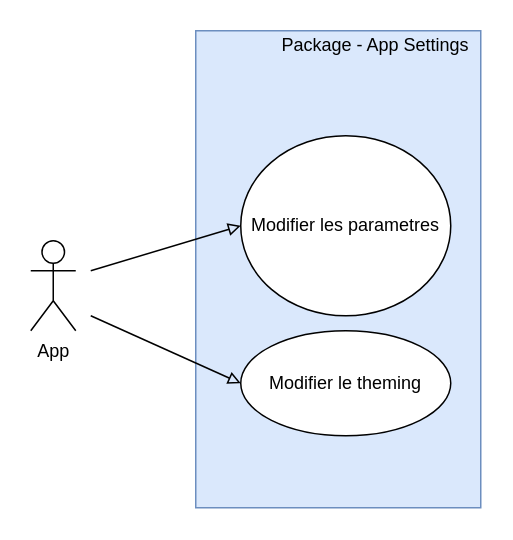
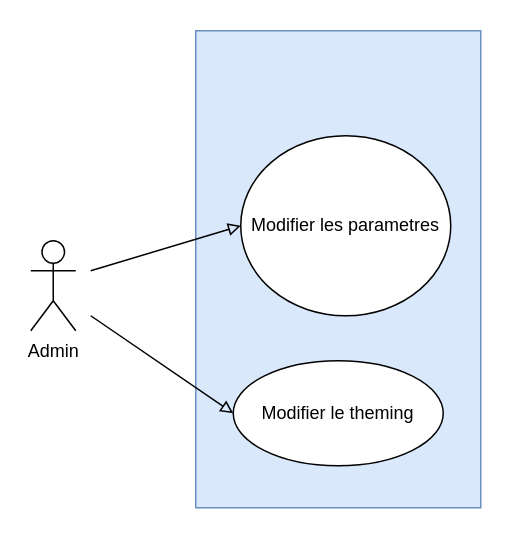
(376, 46) -> none
(54, 352) -> (54, 352)
(346, 383) -> (338, 413)
